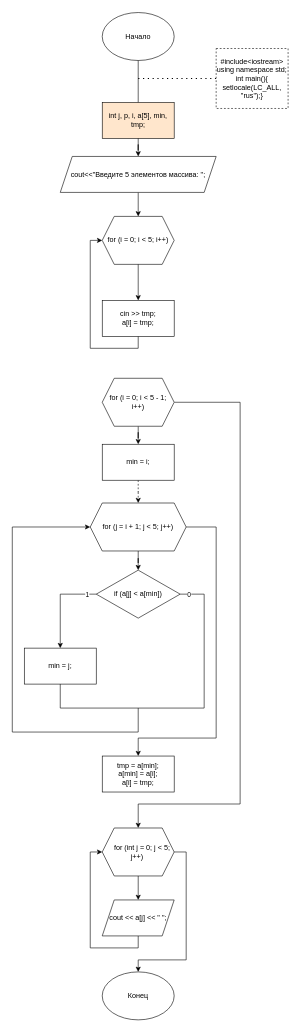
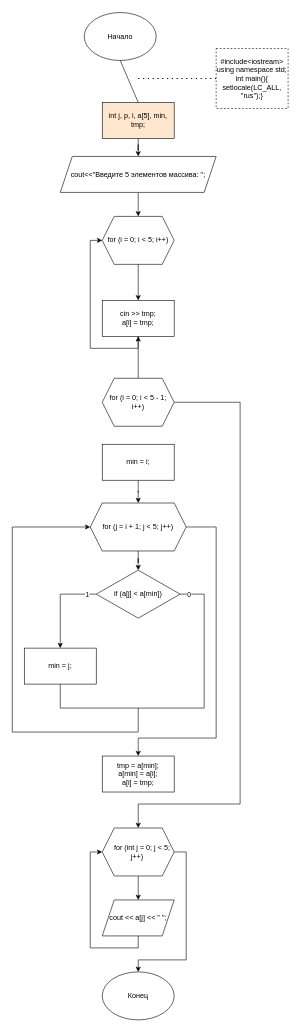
(138, 36) -> (120, 36)
(138, 435) -> (138, 364)
(138, 490) -> (138, 490)
